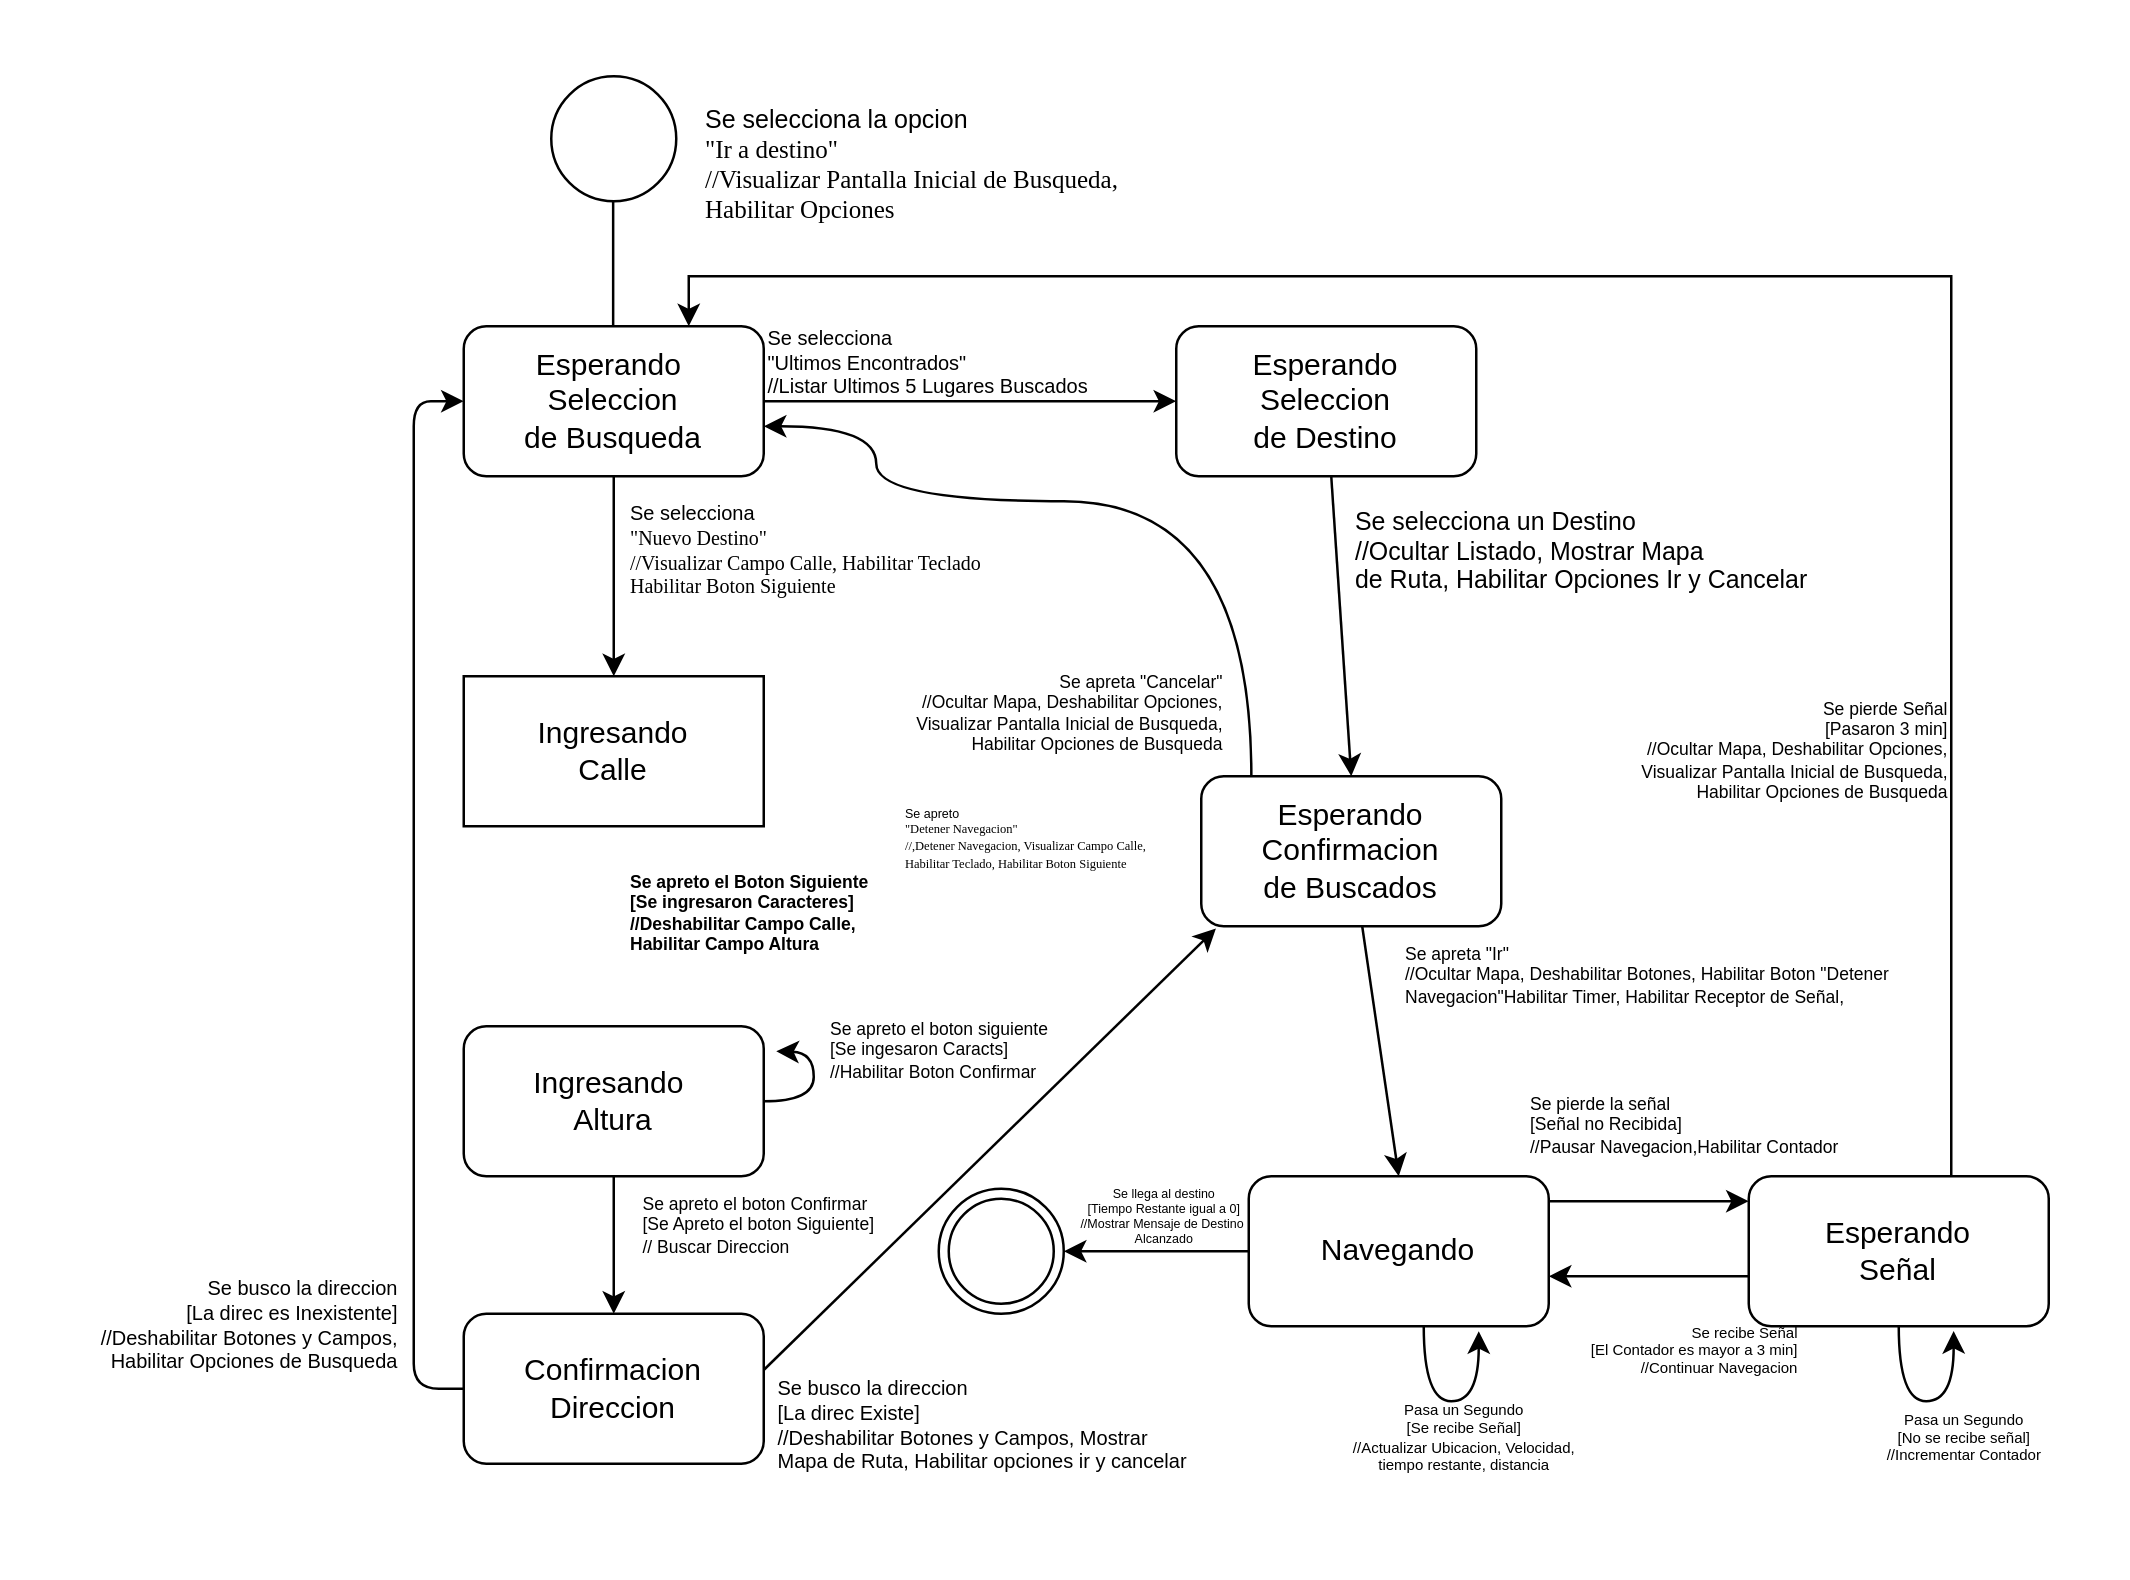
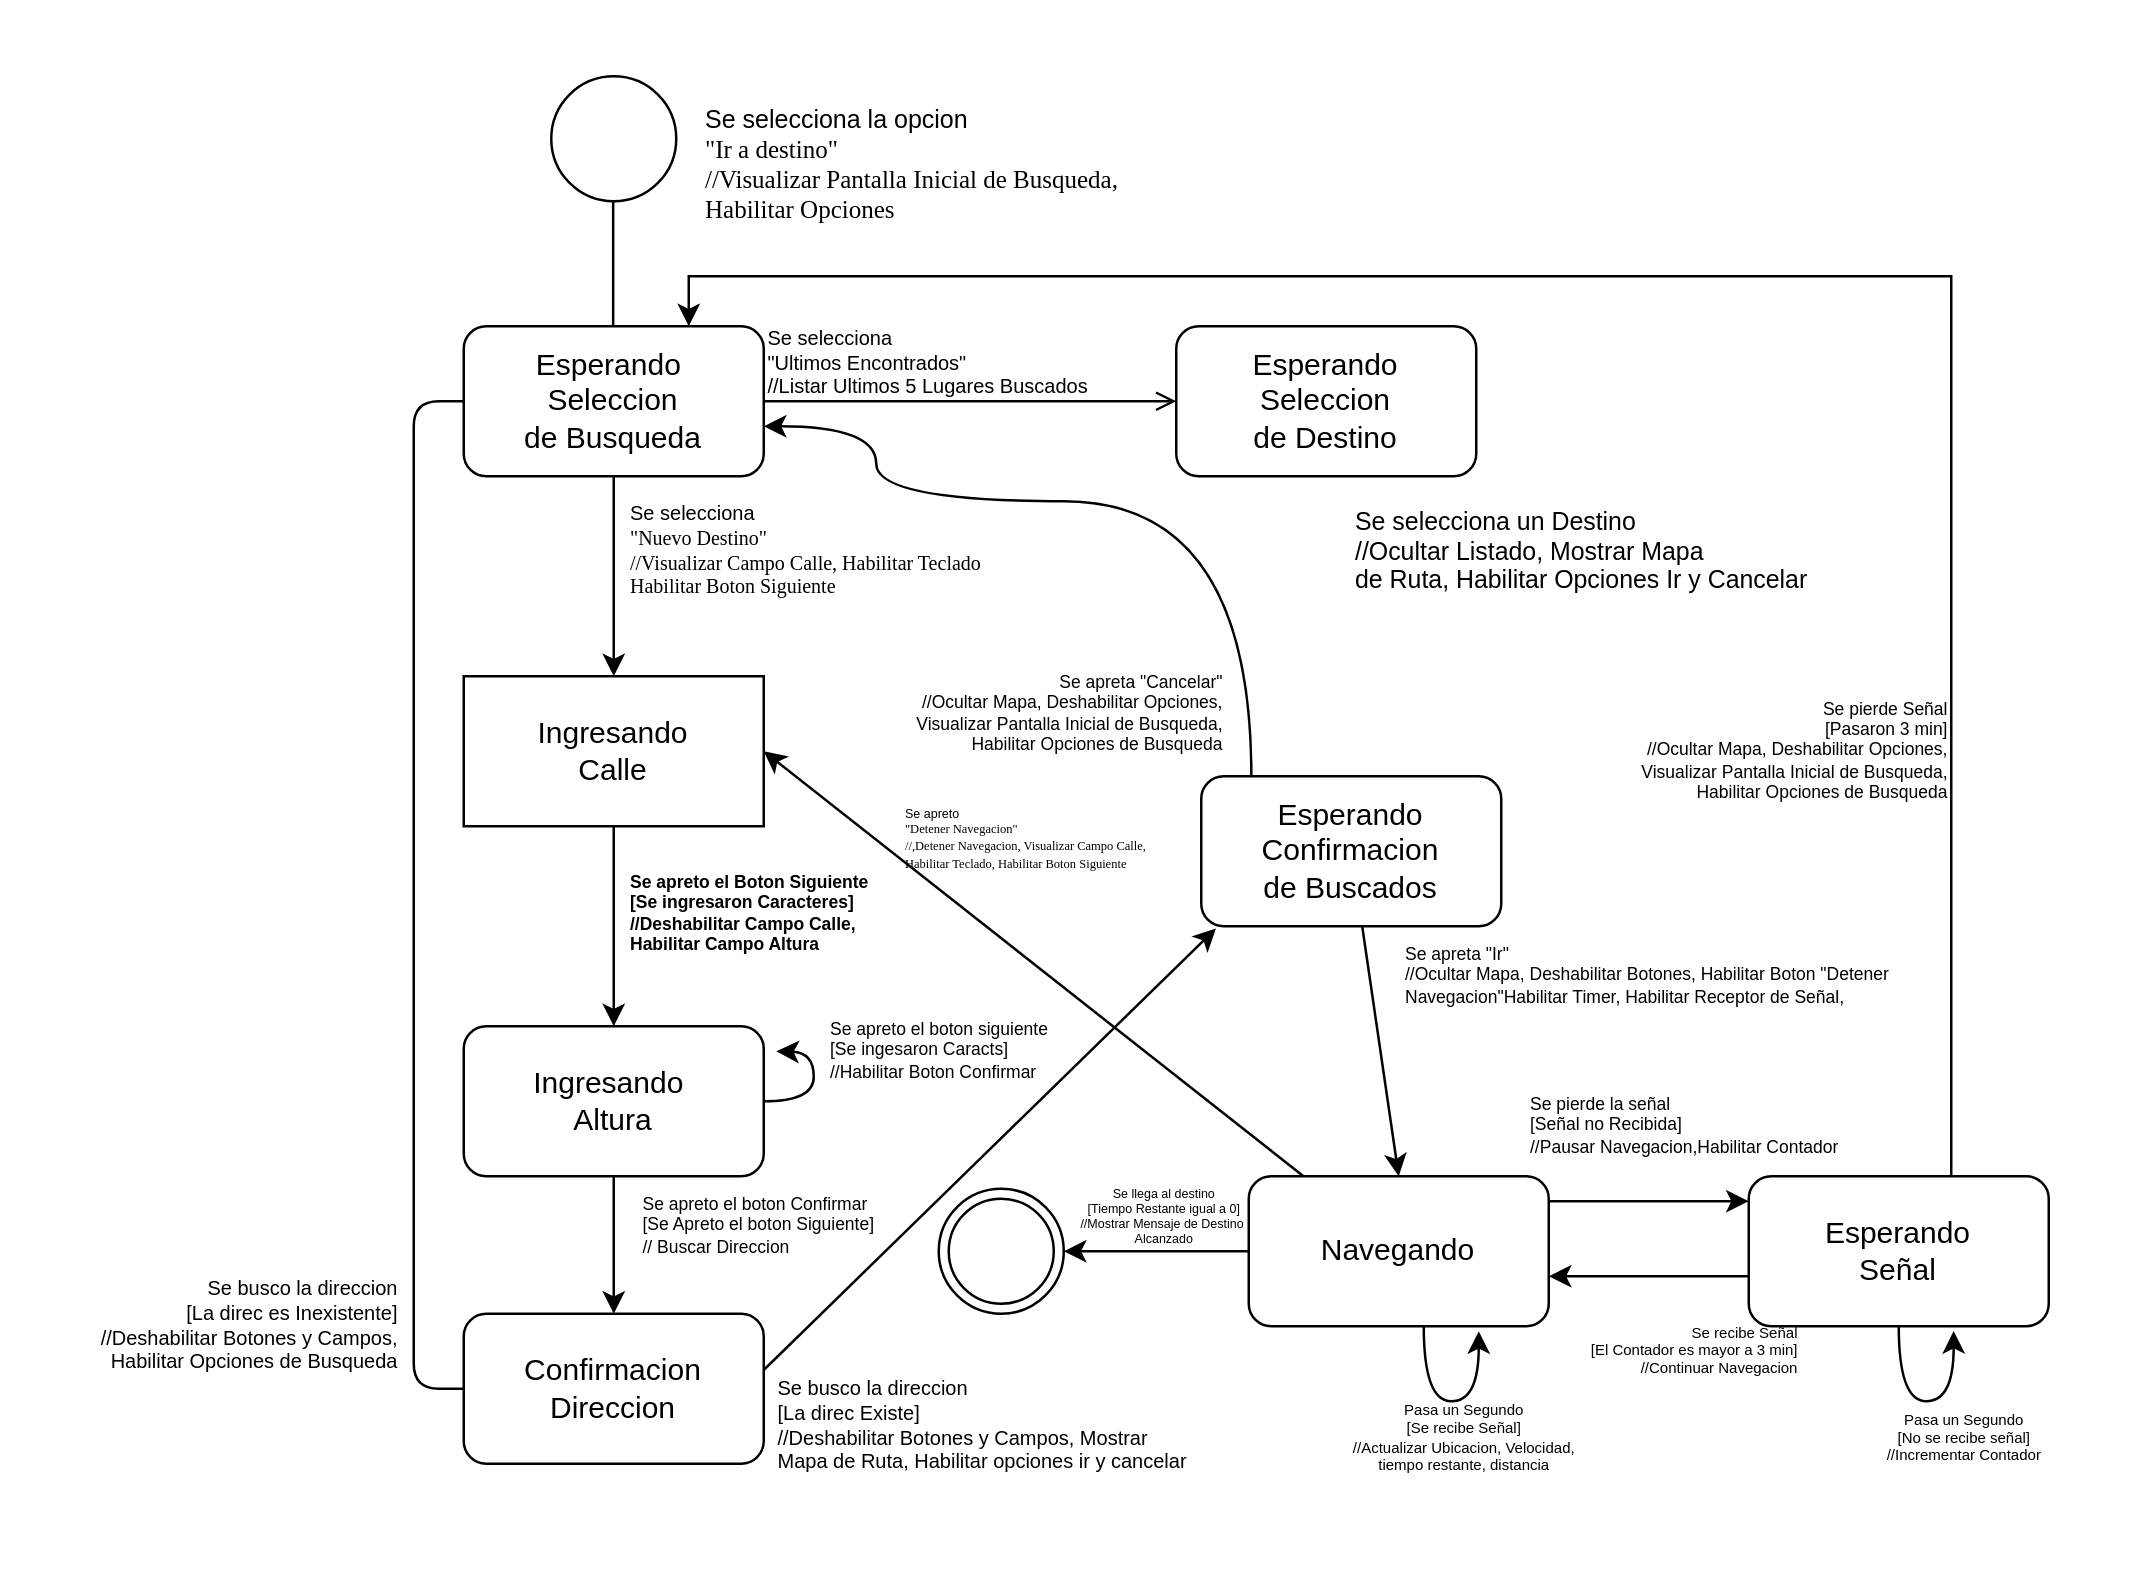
(445, 401) -> (452, 401)
(1158, 401) -> (1162, 401)
(1341, 618) -> none
none -> (944, 893)
none -> (614, 918)
